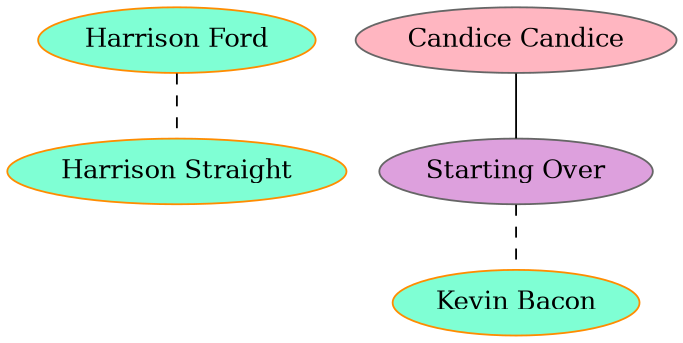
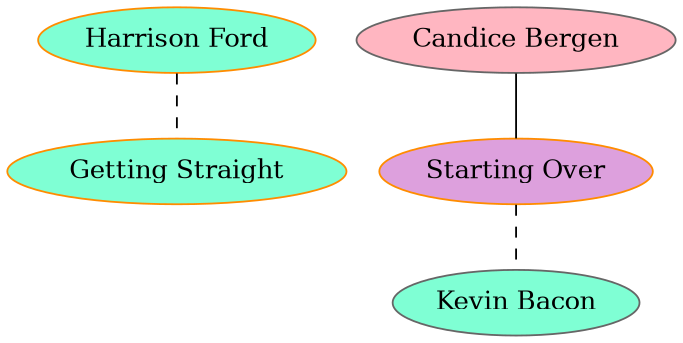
(516, 40) -> (516, 40)
(177, 171) -> (177, 171)
(516, 171) -> (516, 171)
(516, 303) -> (516, 303)
